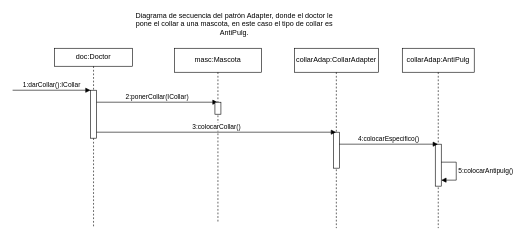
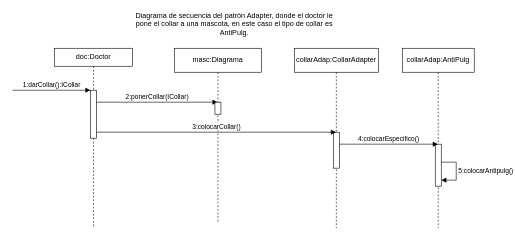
(218, 60) -> (218, 60)
